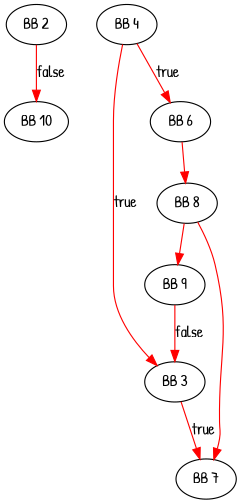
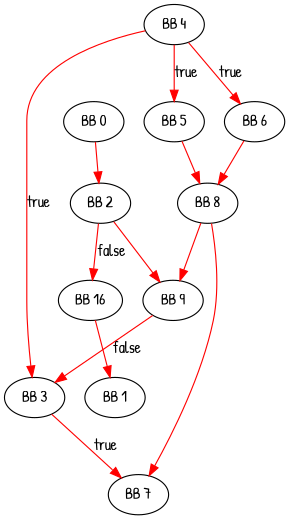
(36, 122) -> (90, 300)
none -> (94, 122)
none -> (174, 122)
none -> (133, 247)
none -> (115, 398)
